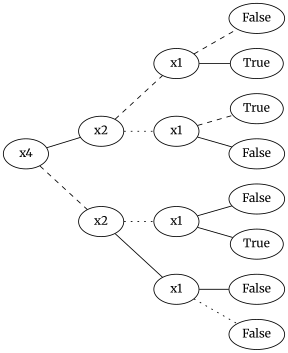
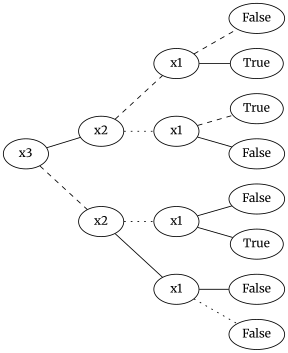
(26, 154) -> (26, 154)
